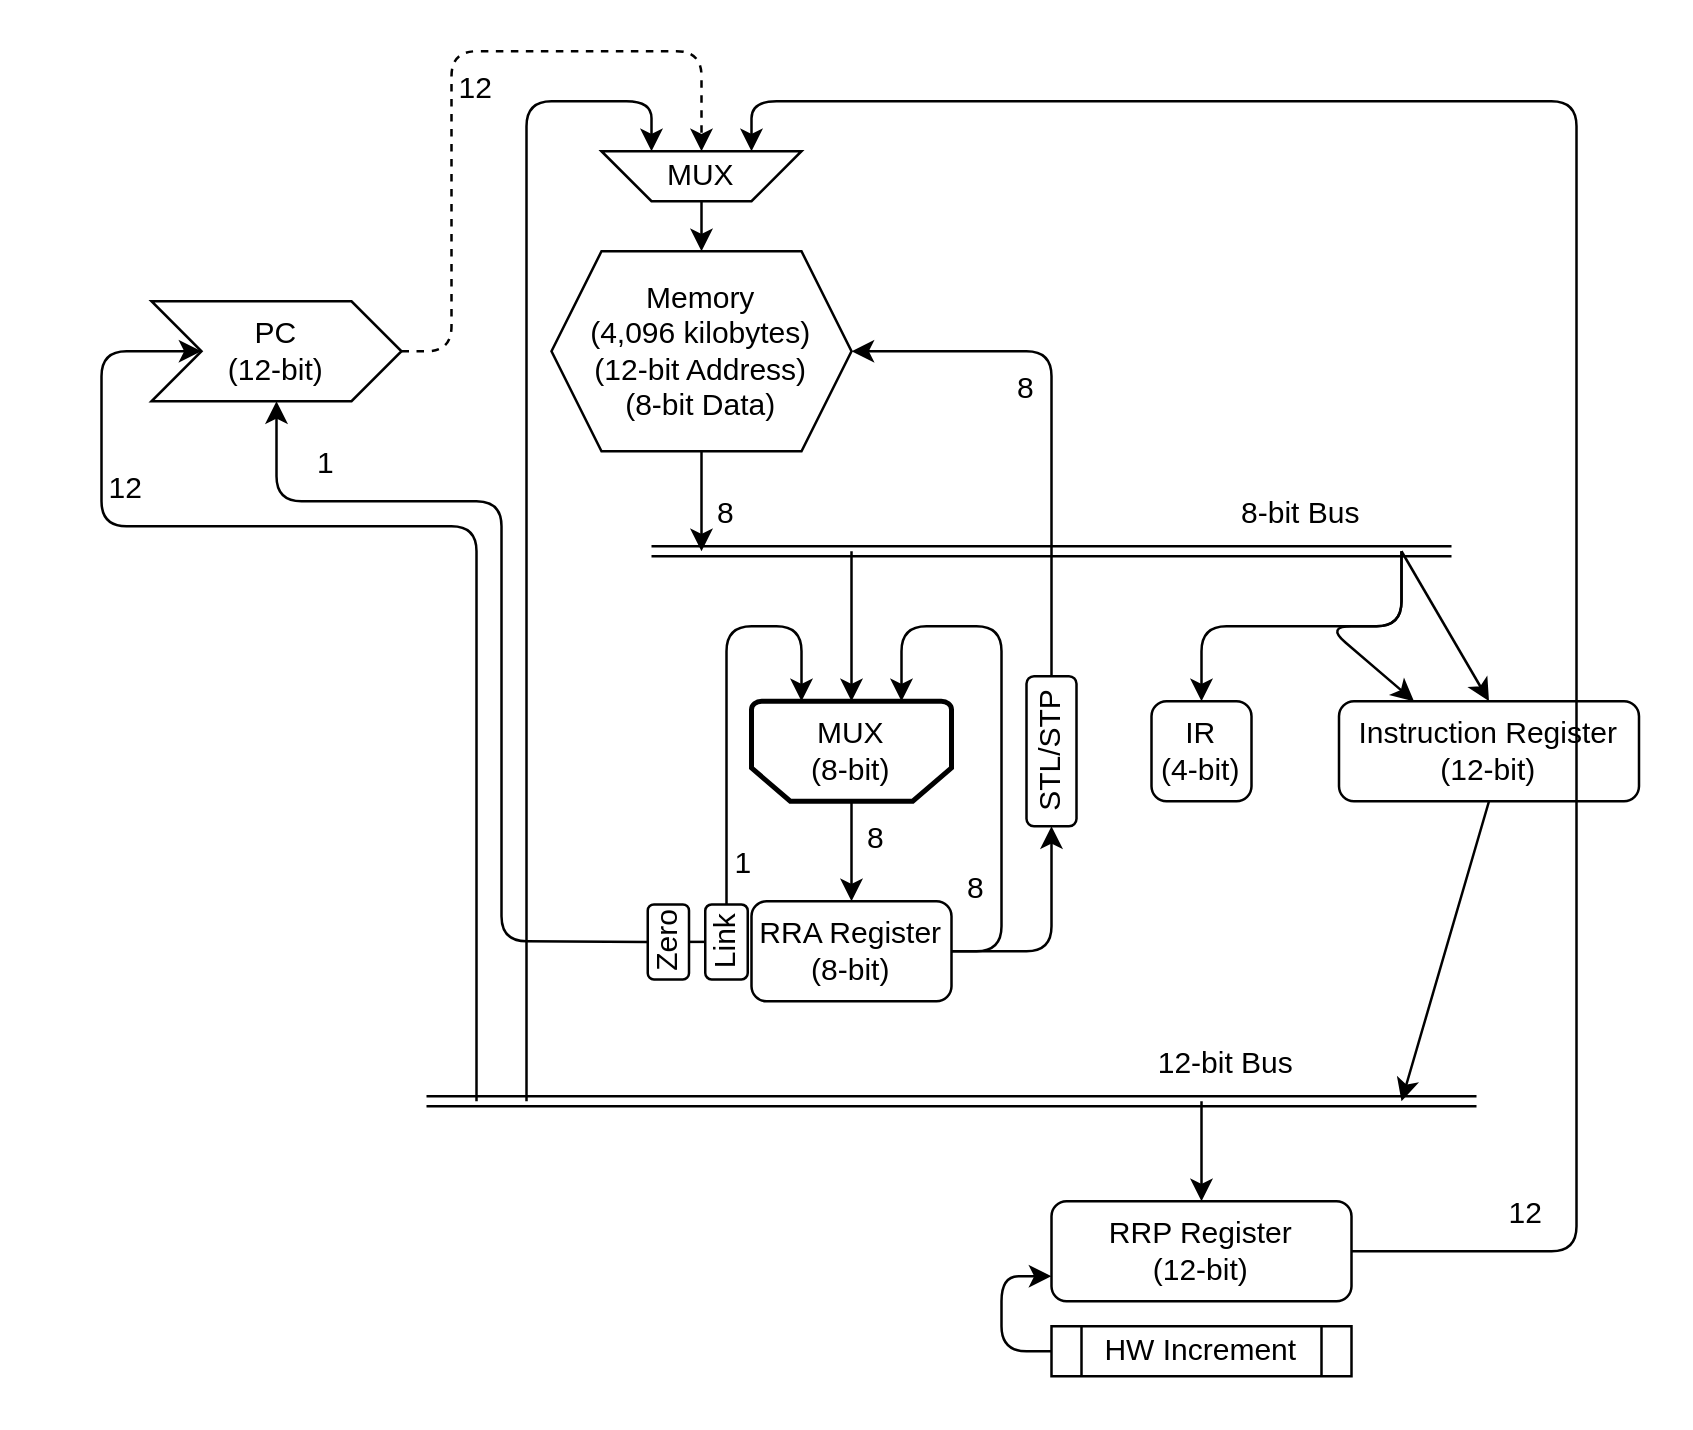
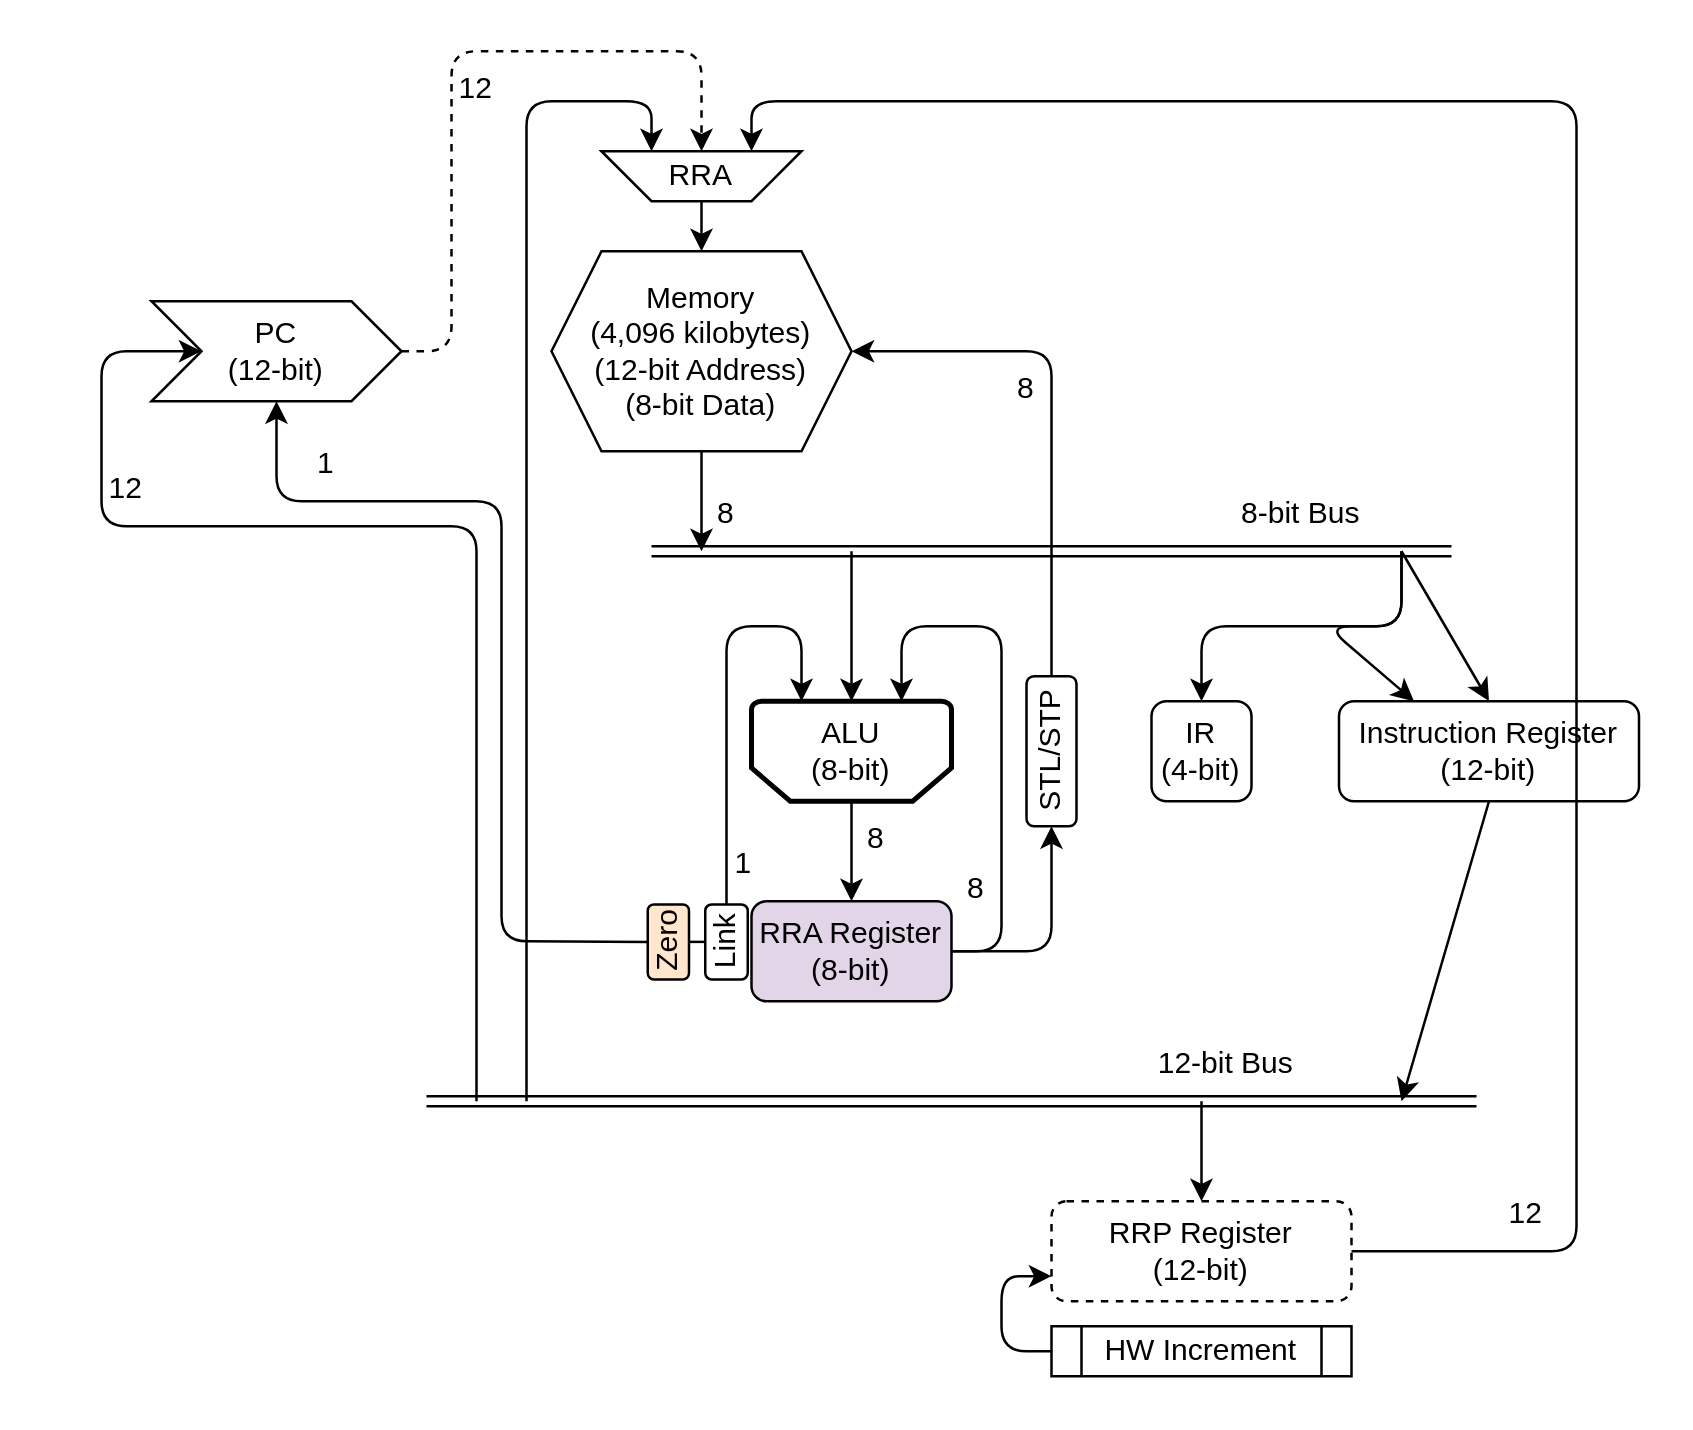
(701, 176) -> (701, 176)
(851, 751) -> (851, 751)
(668, 942) -> (668, 942)
(851, 951) -> (851, 951)
(1201, 1251) -> (1201, 1251)
